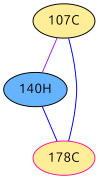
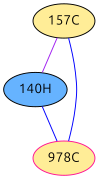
(64, 21) -> (64, 21)
(64, 158) -> (64, 158)
